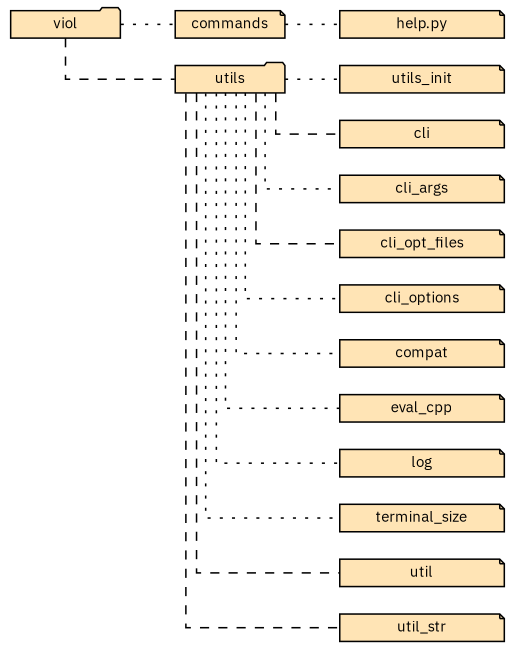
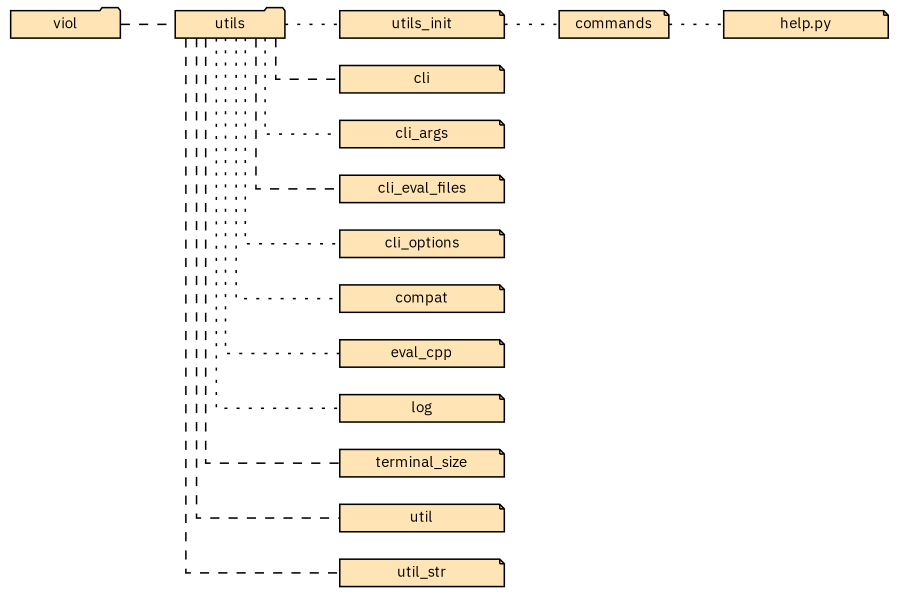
(148, 24) -> (532, 24)
(422, 244) -> (422, 189)
(206, 373) -> (206, 318)
